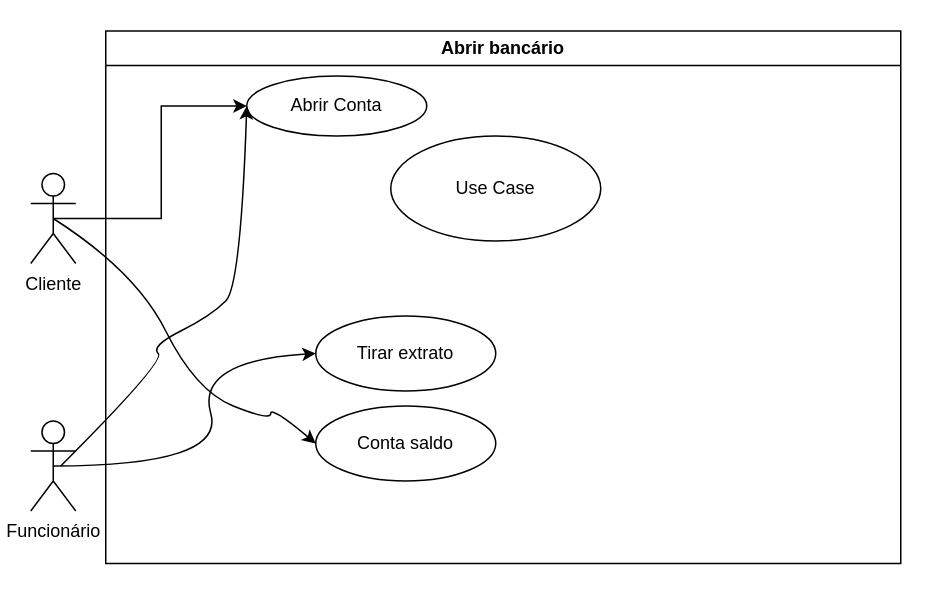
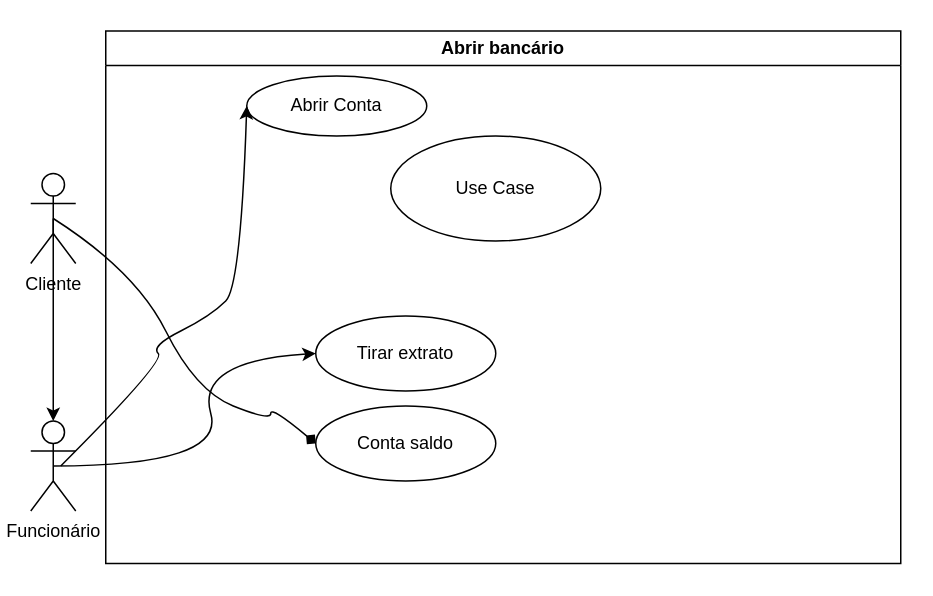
(161, 177) -> (53, 325)
(307, 436) -> (306, 435)
